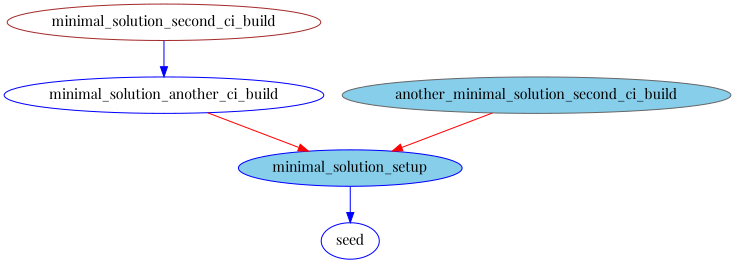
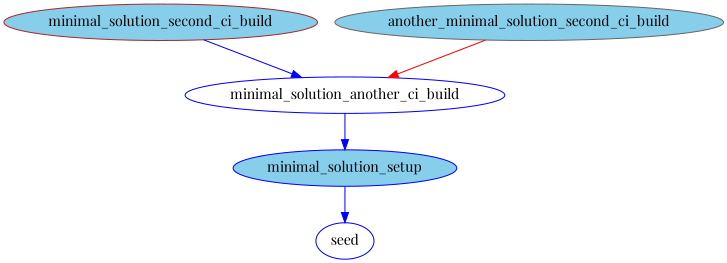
(164, 22) -> (161, 22)
(253, 130) -> (345, 127)
(447, 130) -> (442, 57)
